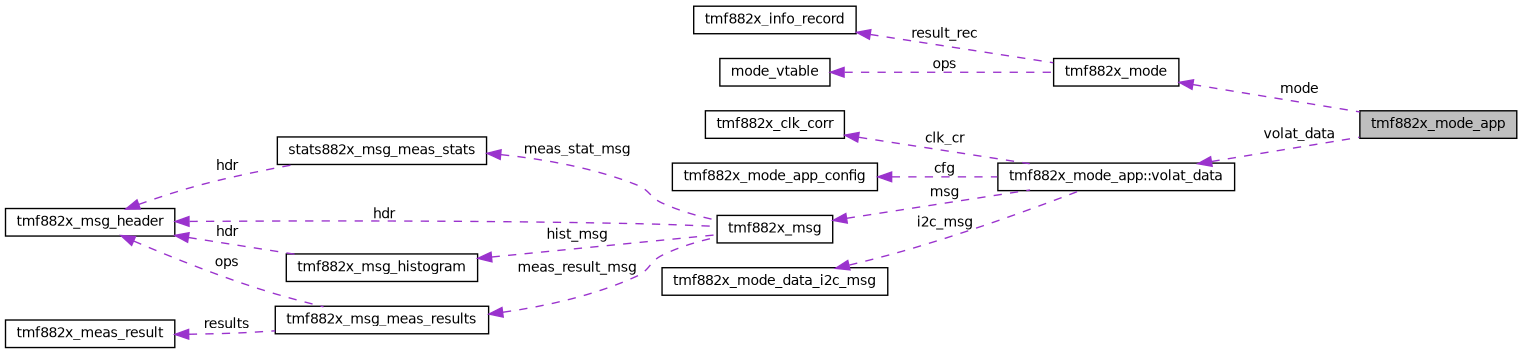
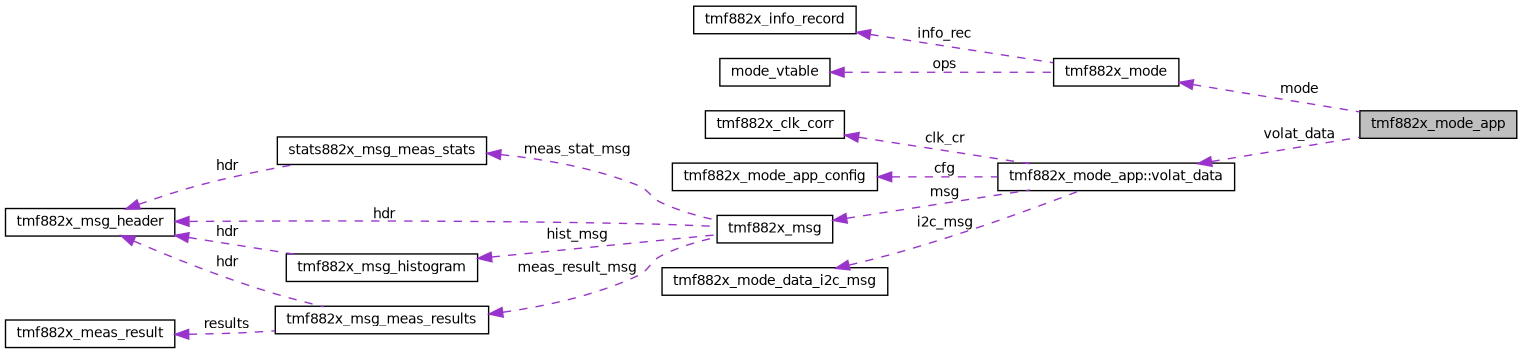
(943, 34) -> (943, 34)
(225, 263) -> (225, 263)
